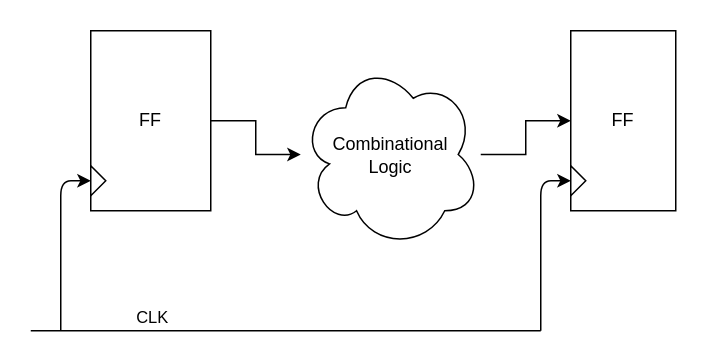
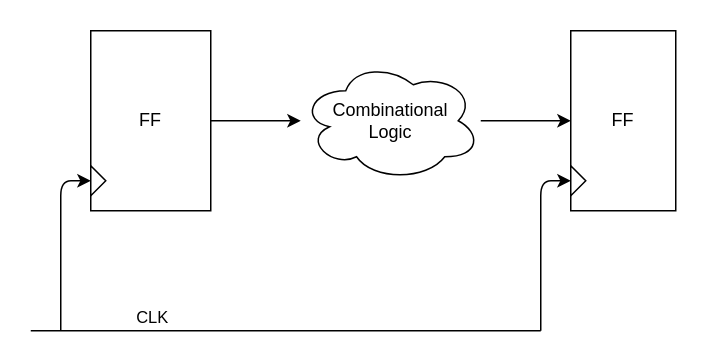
(391, 155) -> (391, 121)
